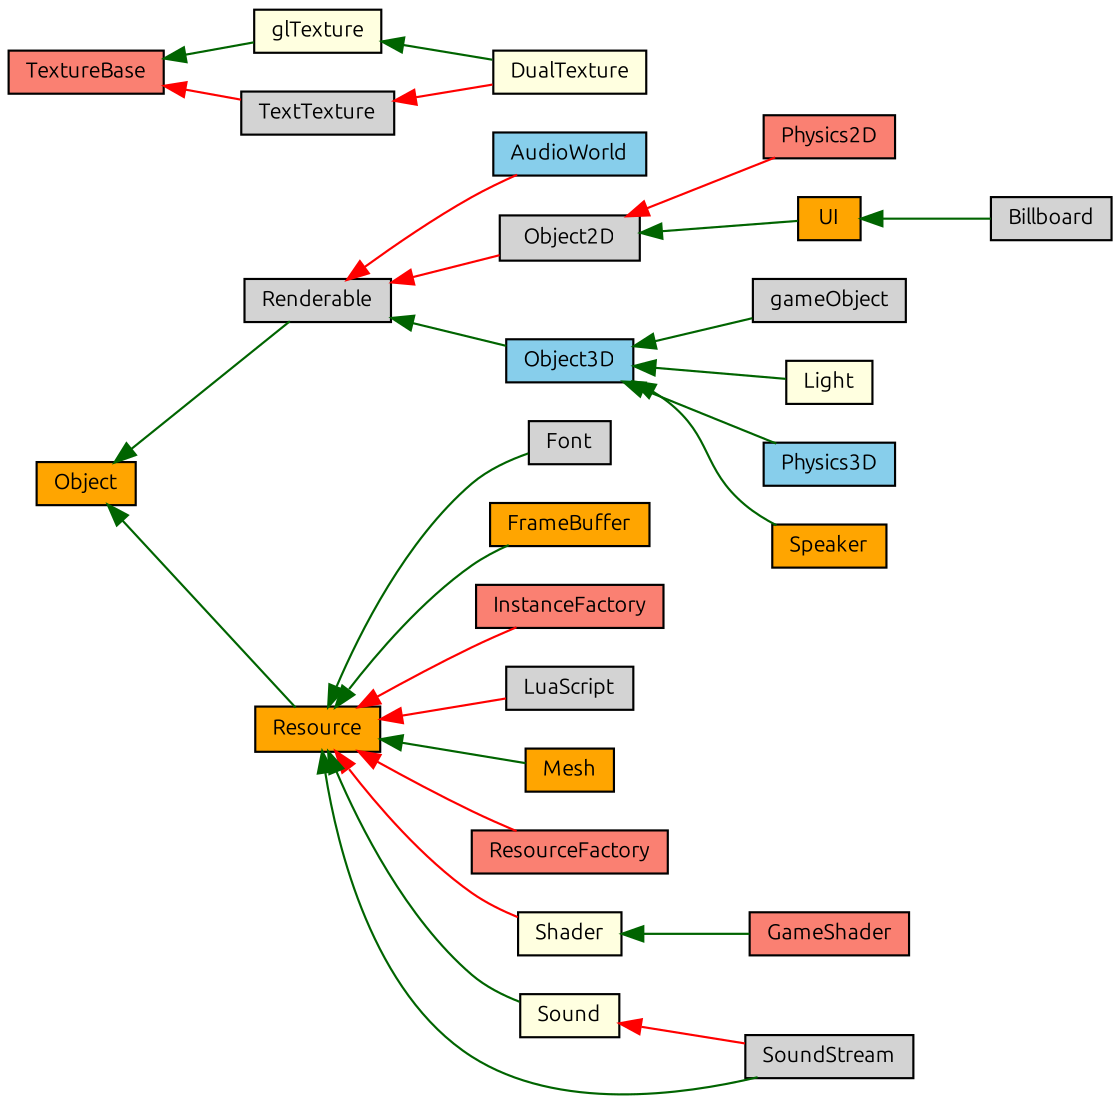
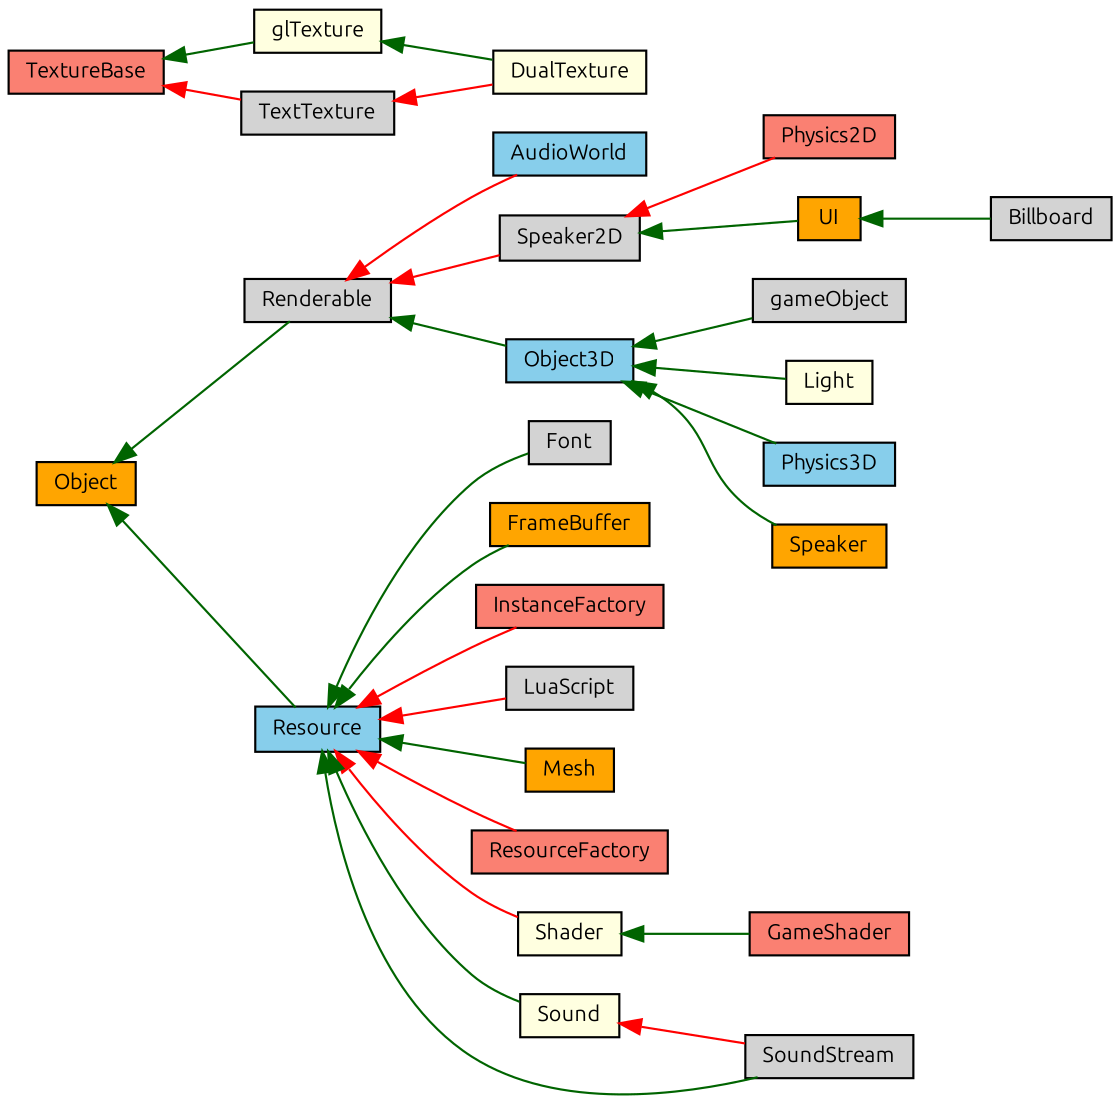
(570, 238) -> (570, 238)
(318, 729) -> (318, 729)
